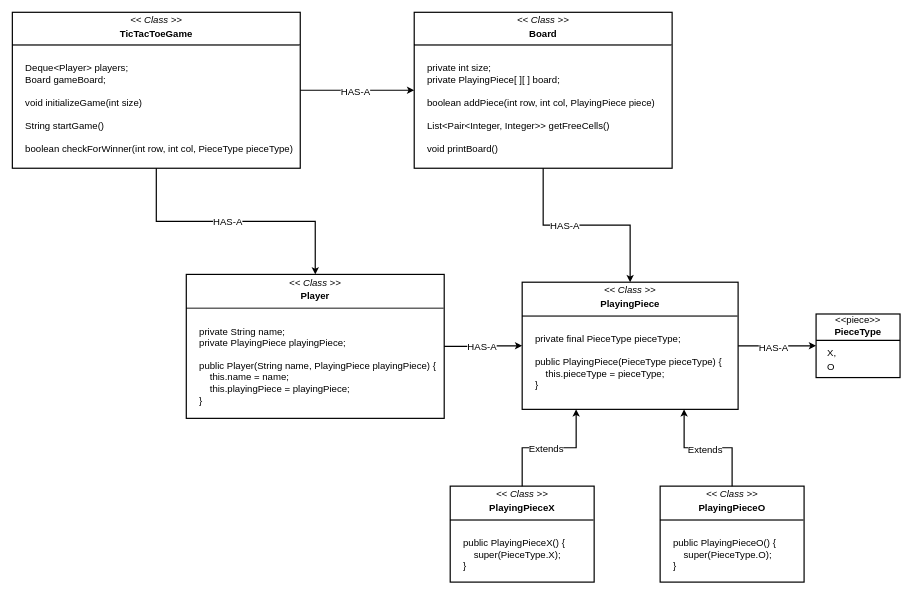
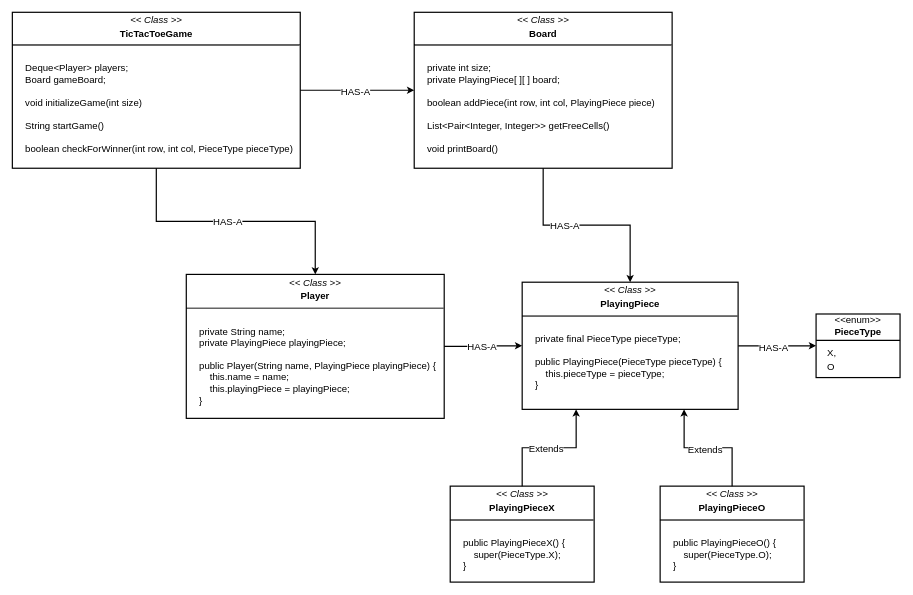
(858, 320) -> (858, 320)
